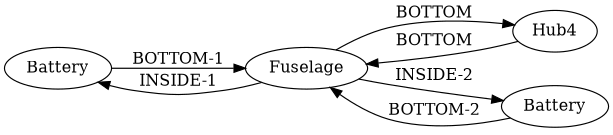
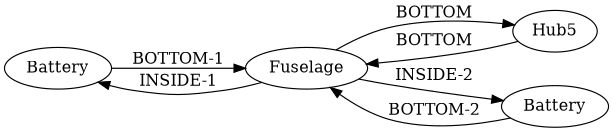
(555, 31) -> (555, 31)
